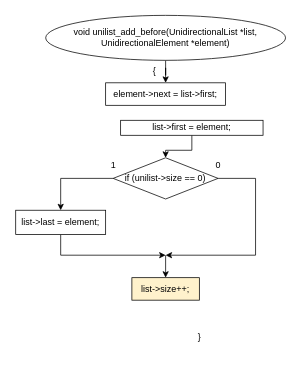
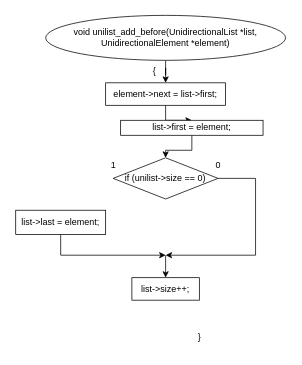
none -> (165, 113)
(74, 179) -> none
(165, 289) -> (165, 289)
